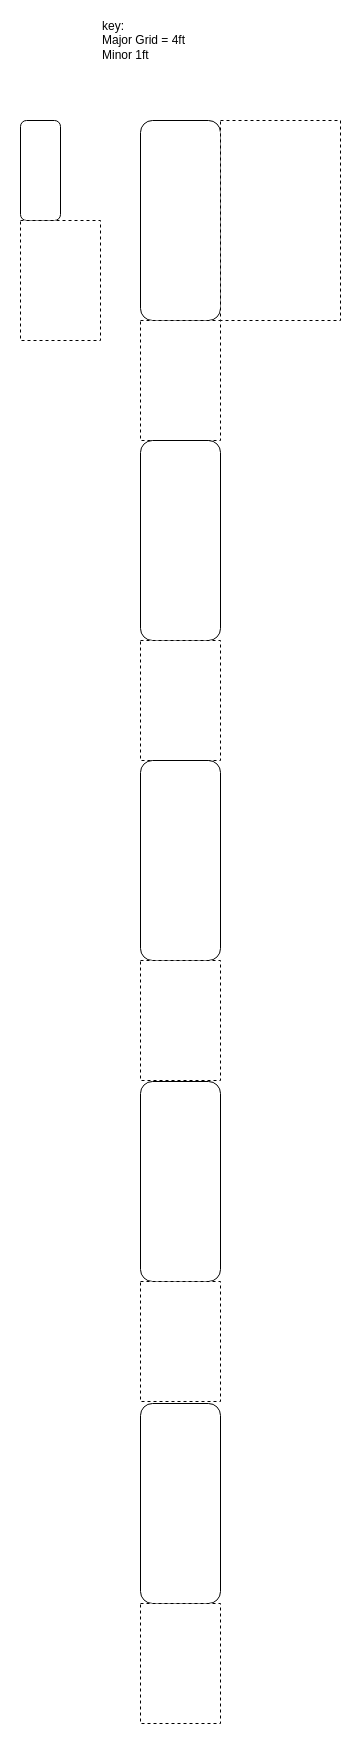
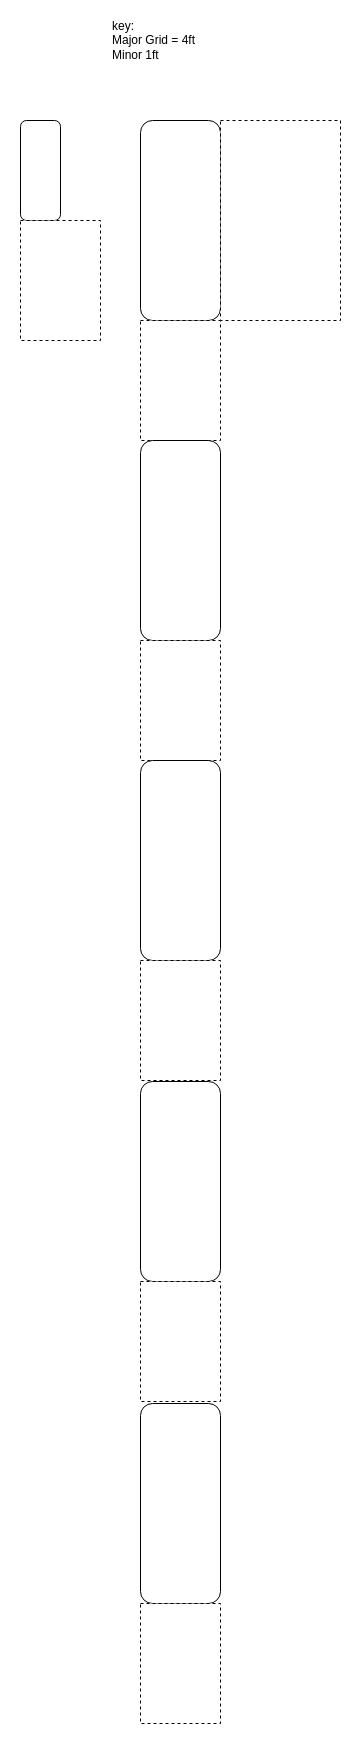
(156, 41) -> (166, 41)
